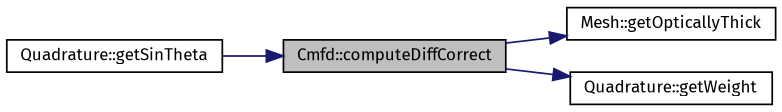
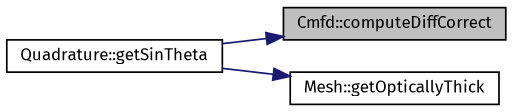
(528, 40) -> (248, 71)
(671, 88) -> none
